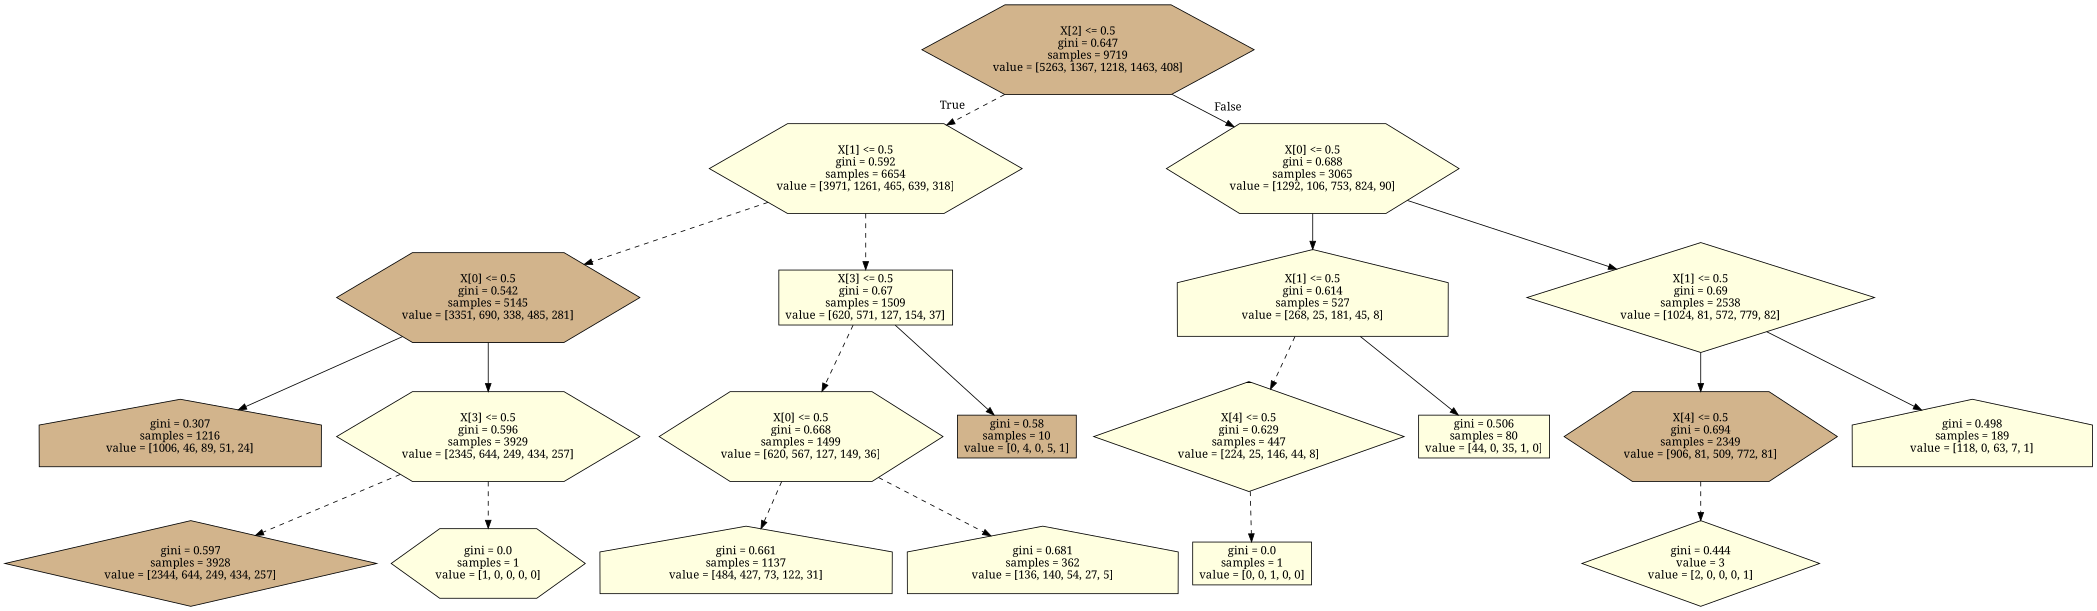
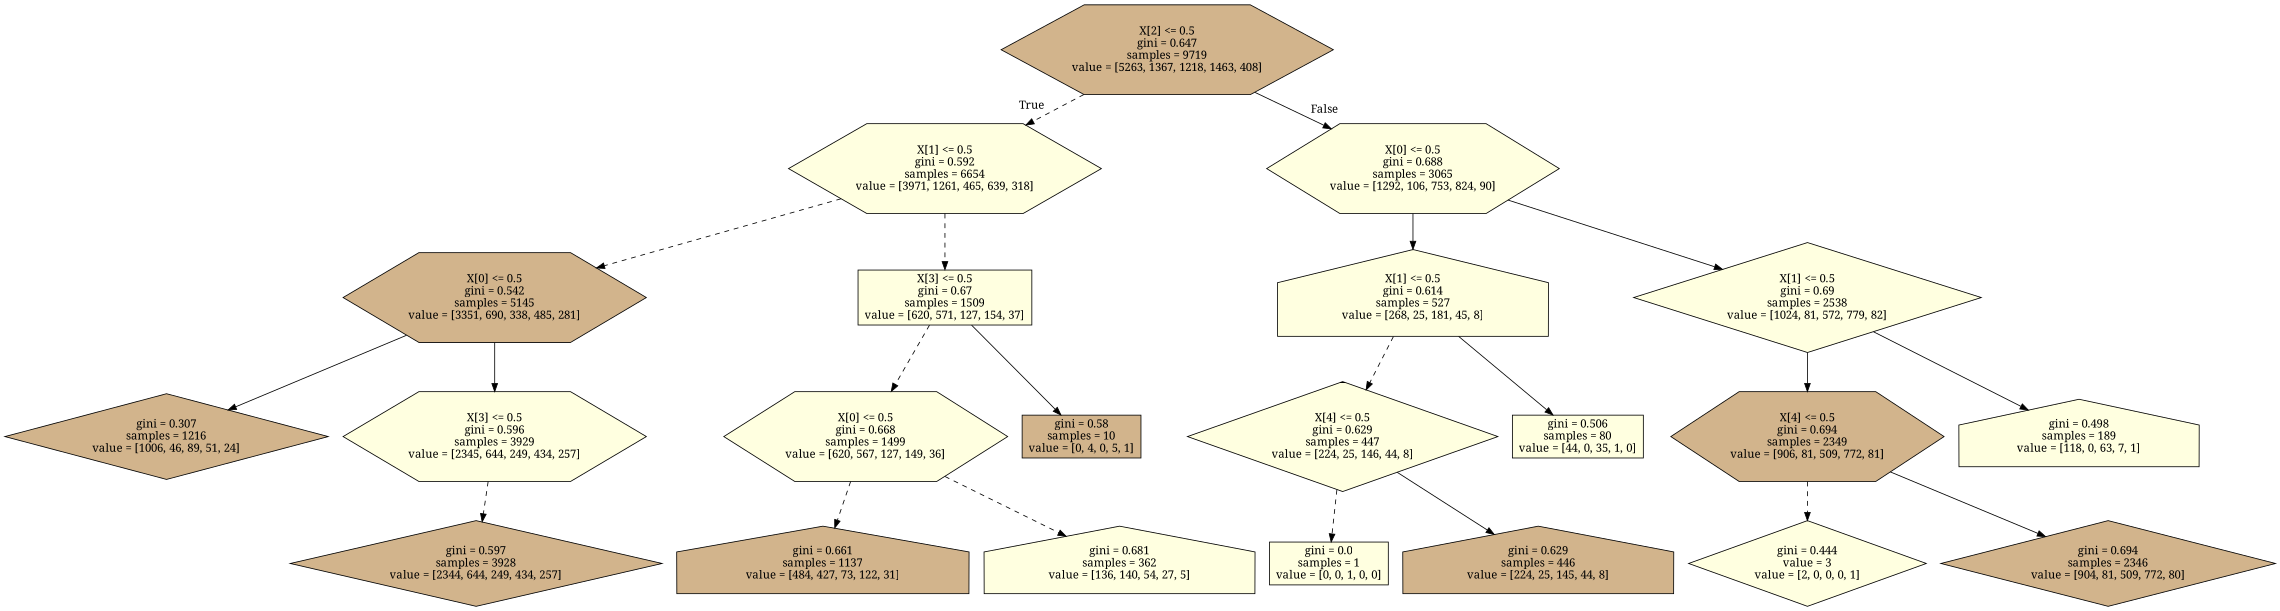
(180, 437) -> (167, 437)
(488, 563) -> none
(746, 563) -> (823, 563)
none -> (1538, 563)
none -> (2108, 563)
